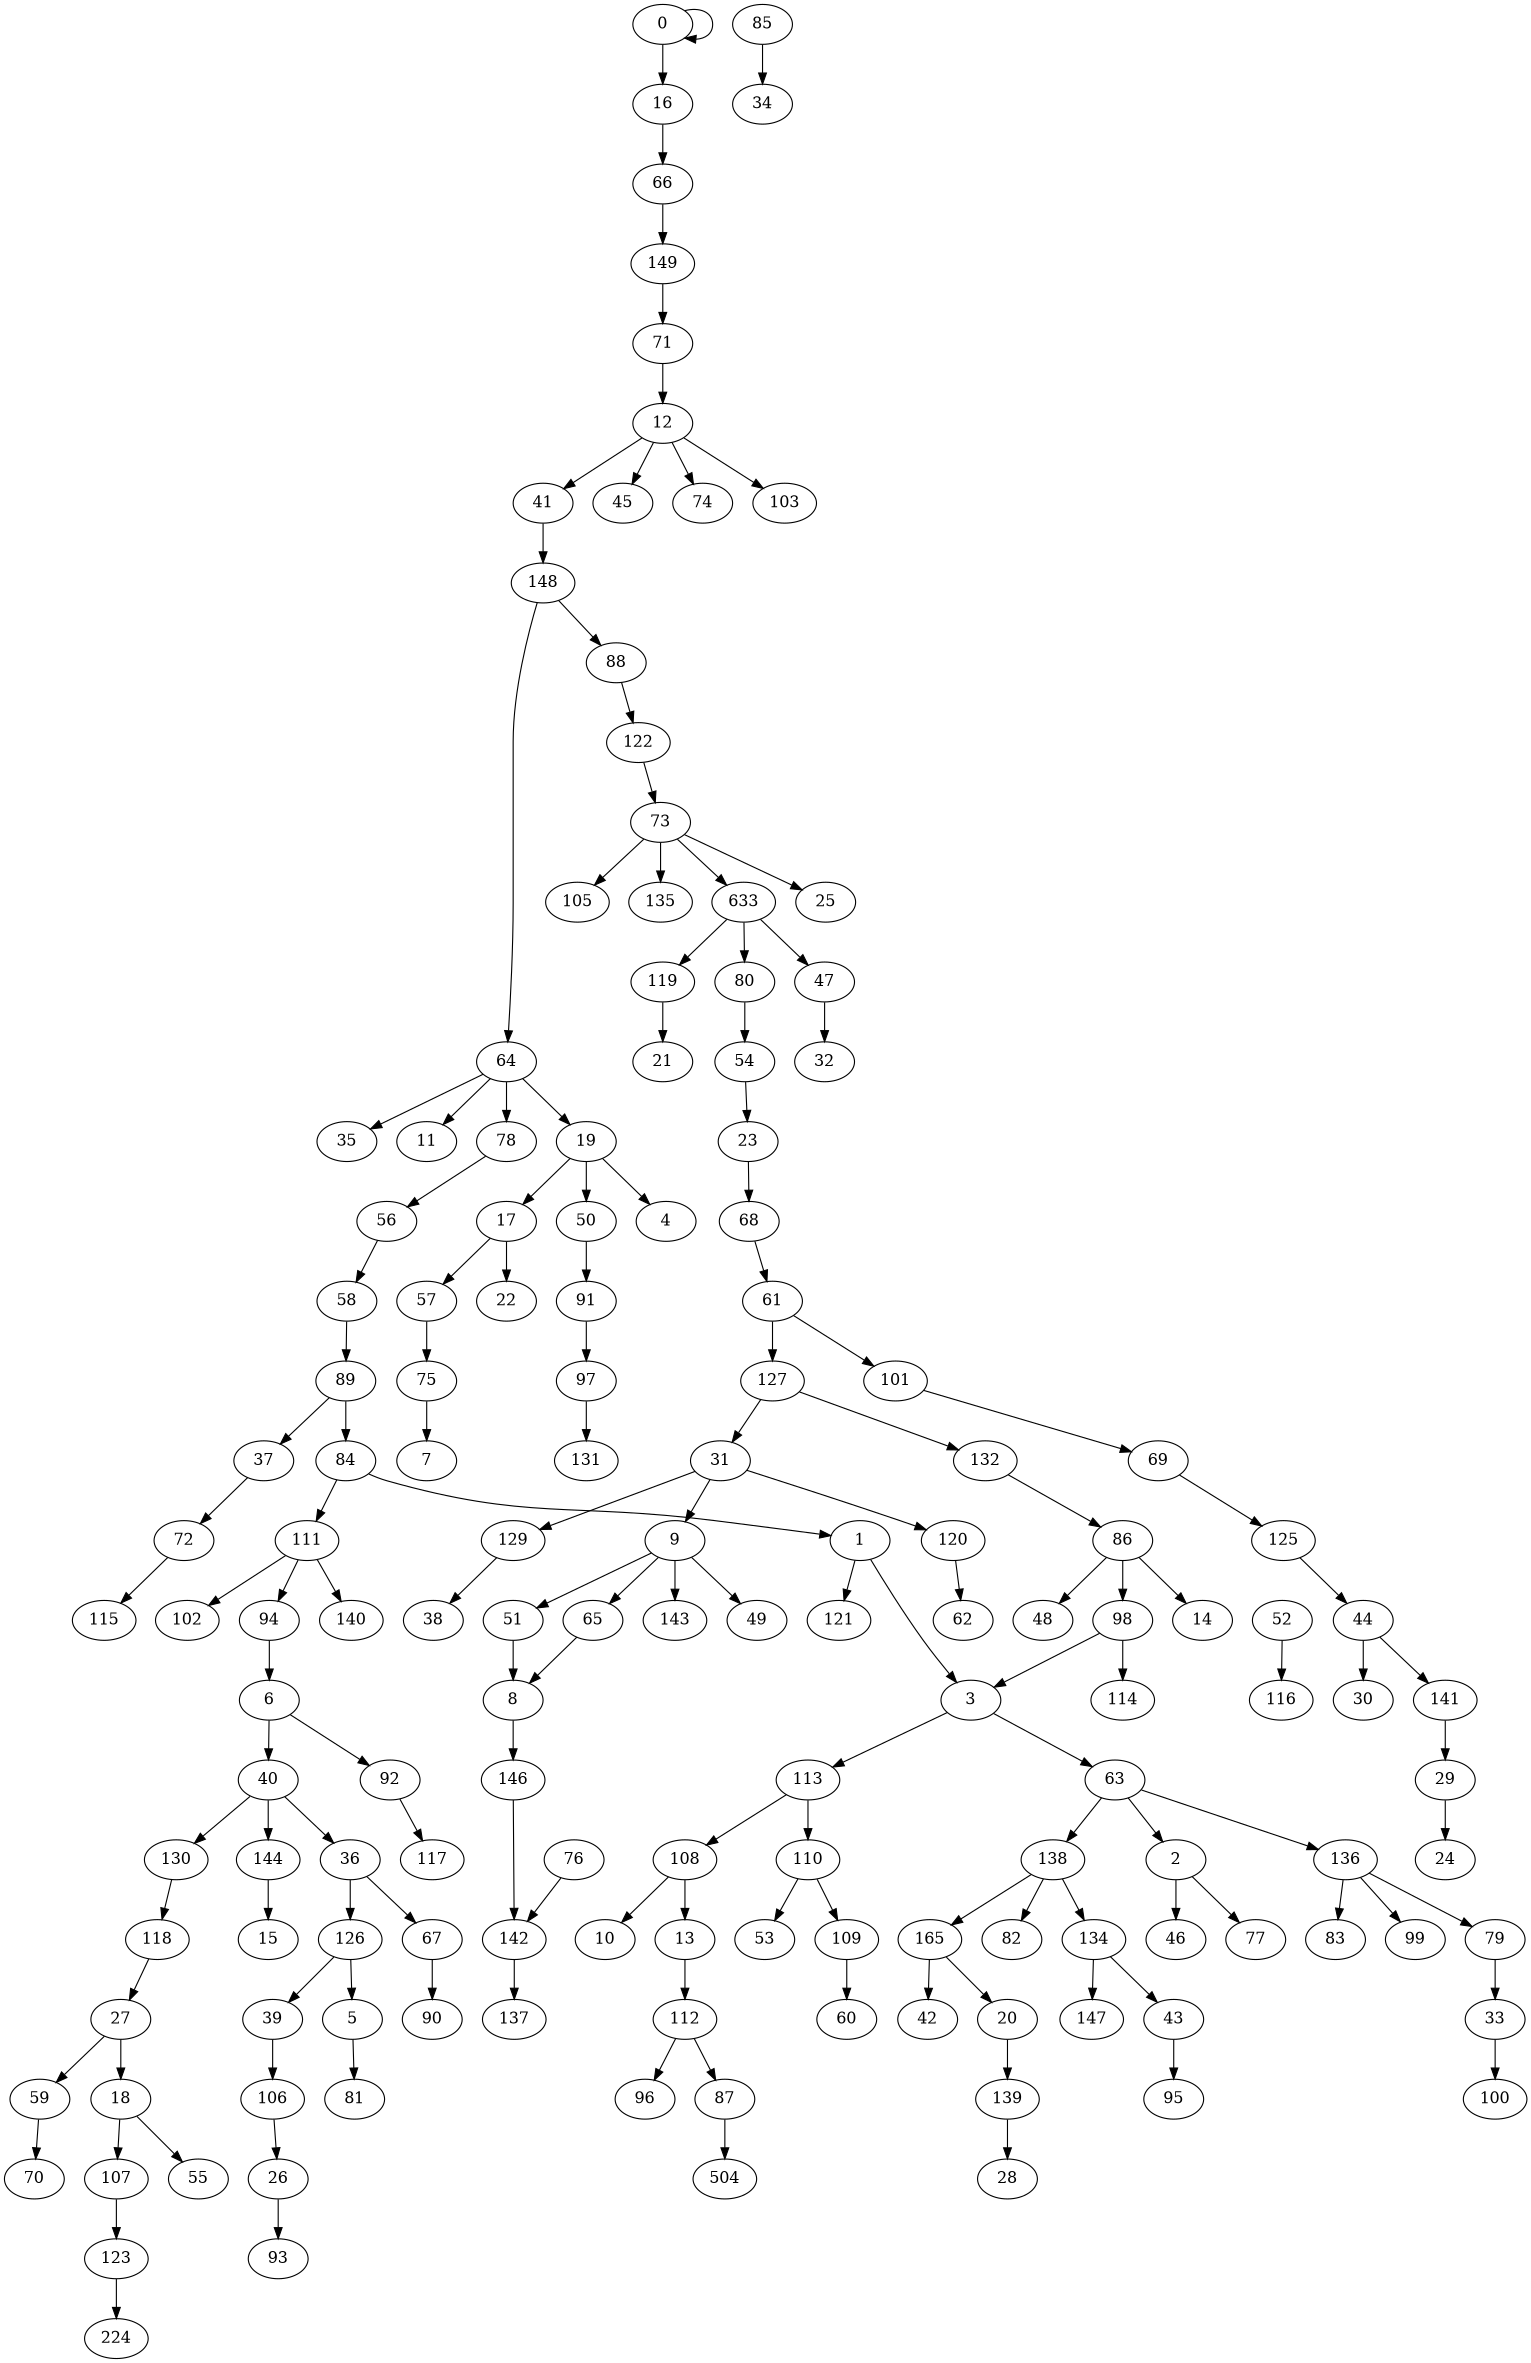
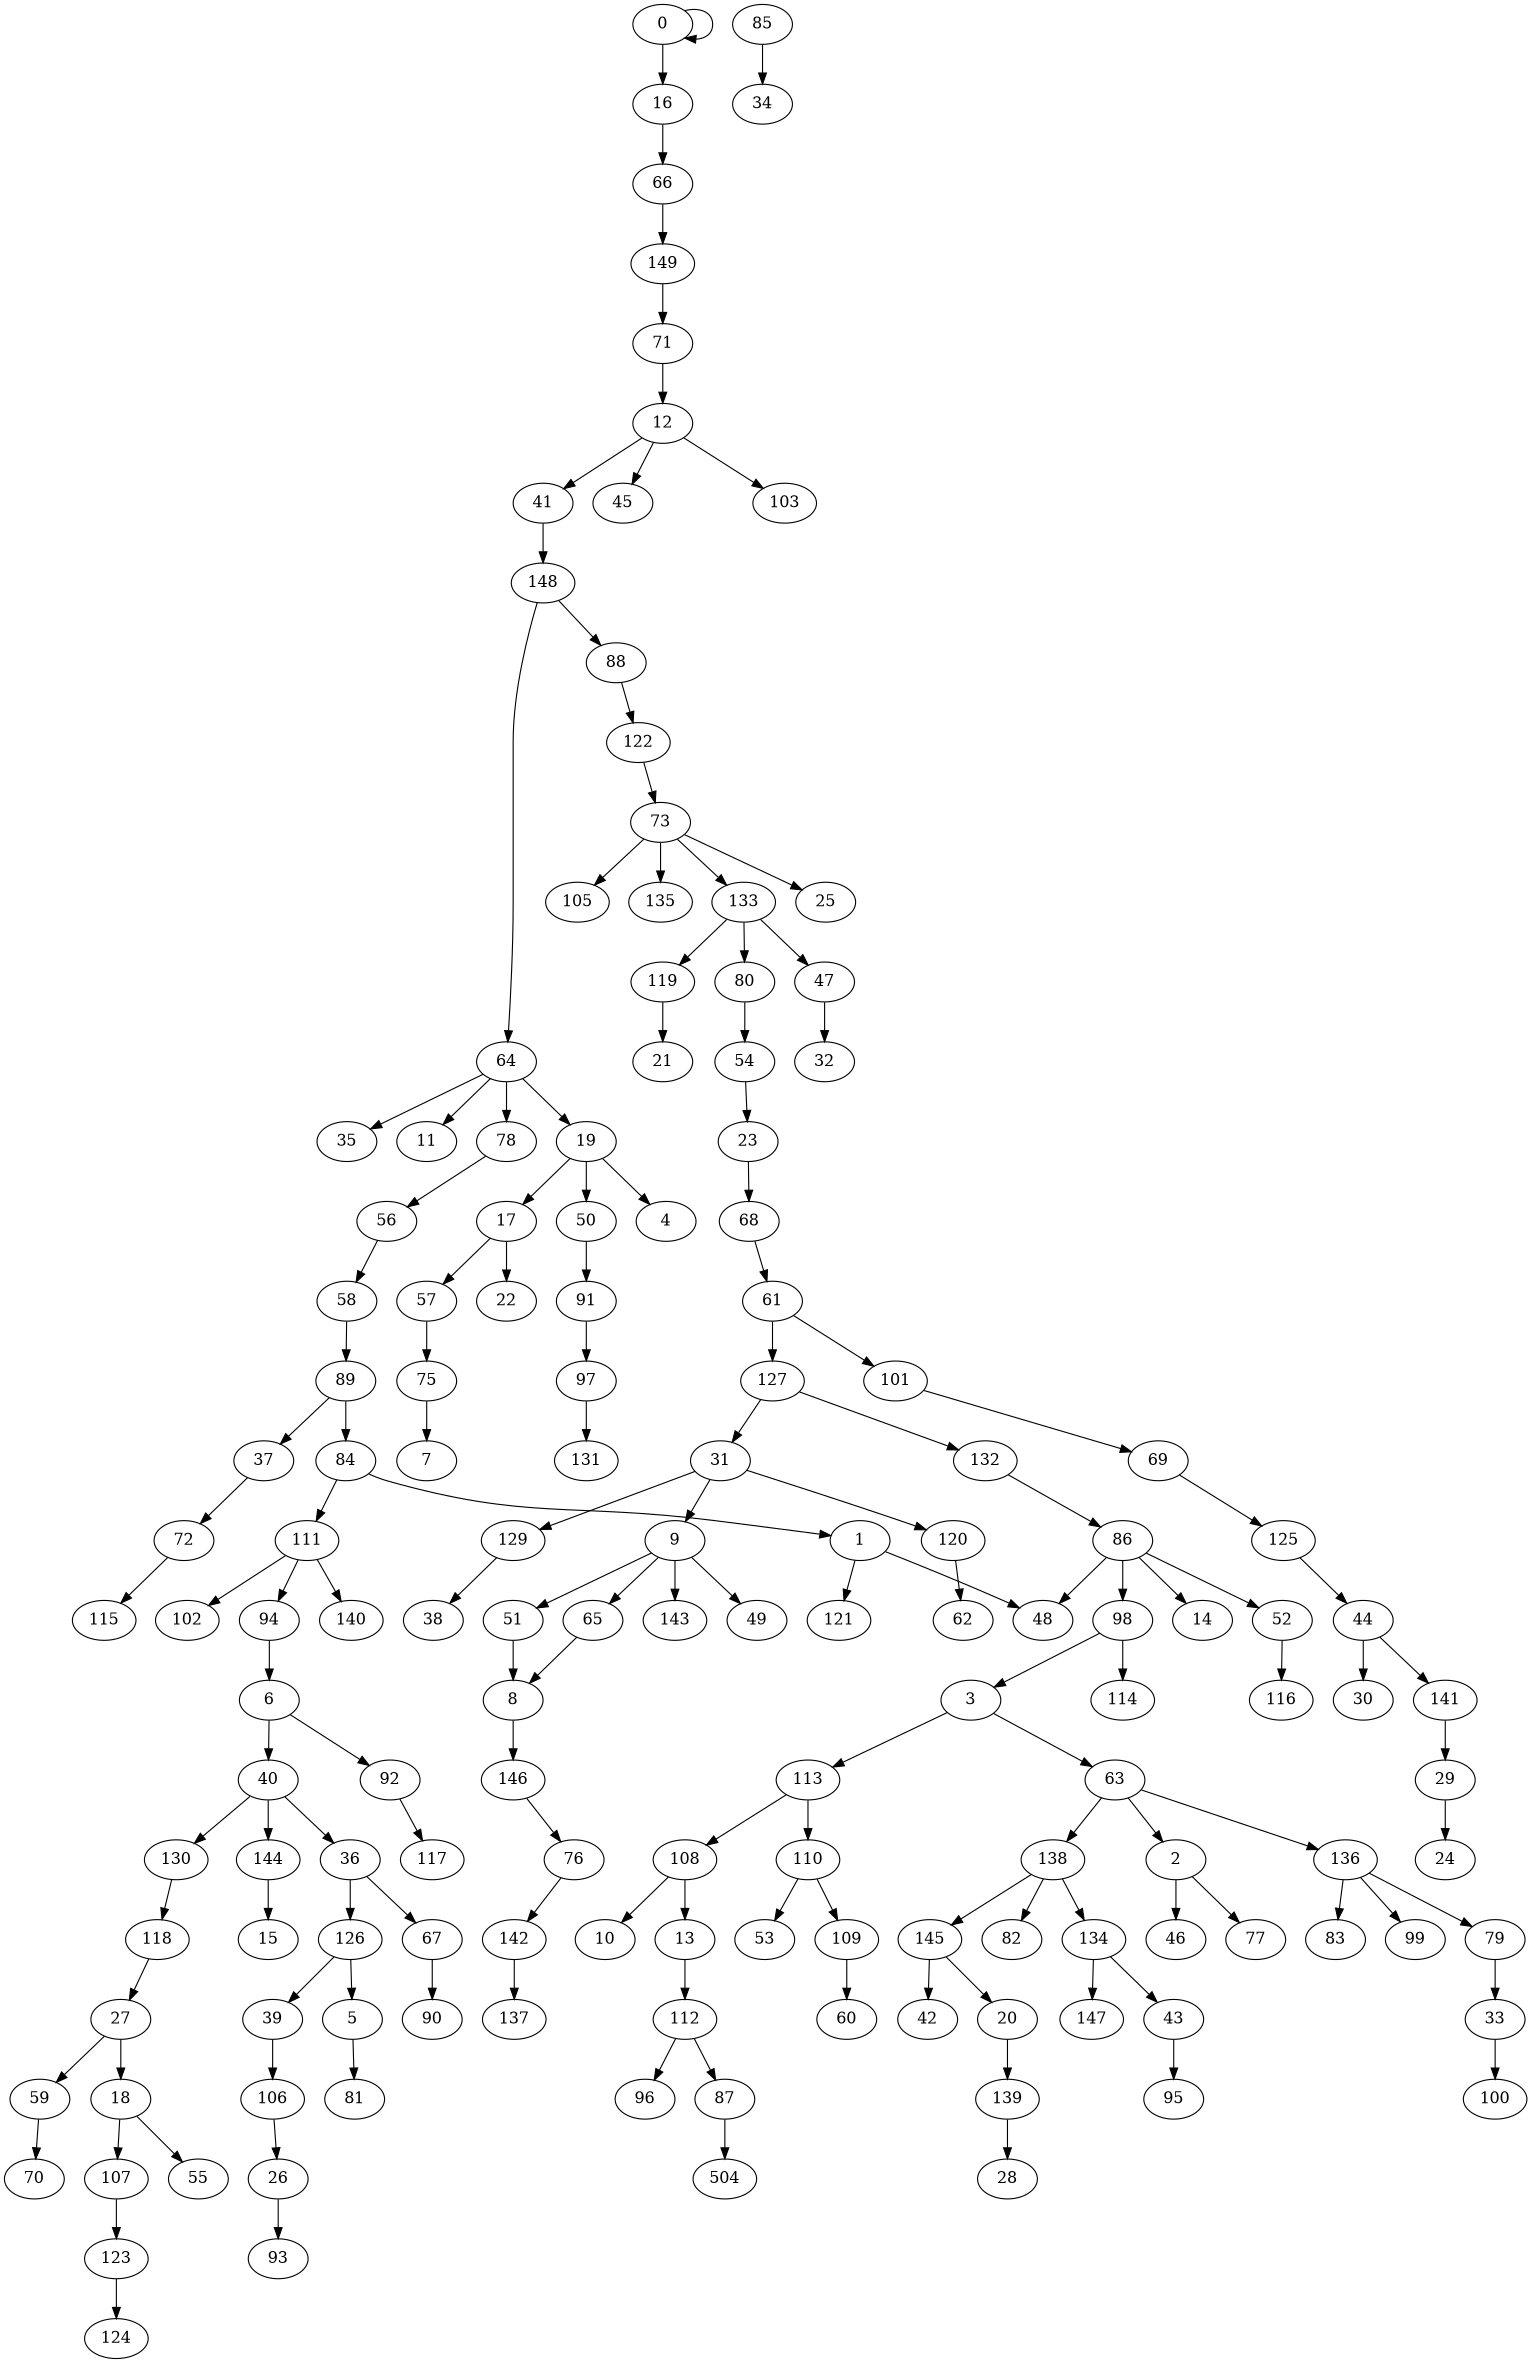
(703, 503) -> none
(744, 902) -> (744, 902)
none -> (1197, 1578)
(908, 1618) -> (948, 1577)
(514, 1854) -> (540, 1815)
(930, 1940) -> (930, 1940)
(116, 2339) -> (116, 2339)
